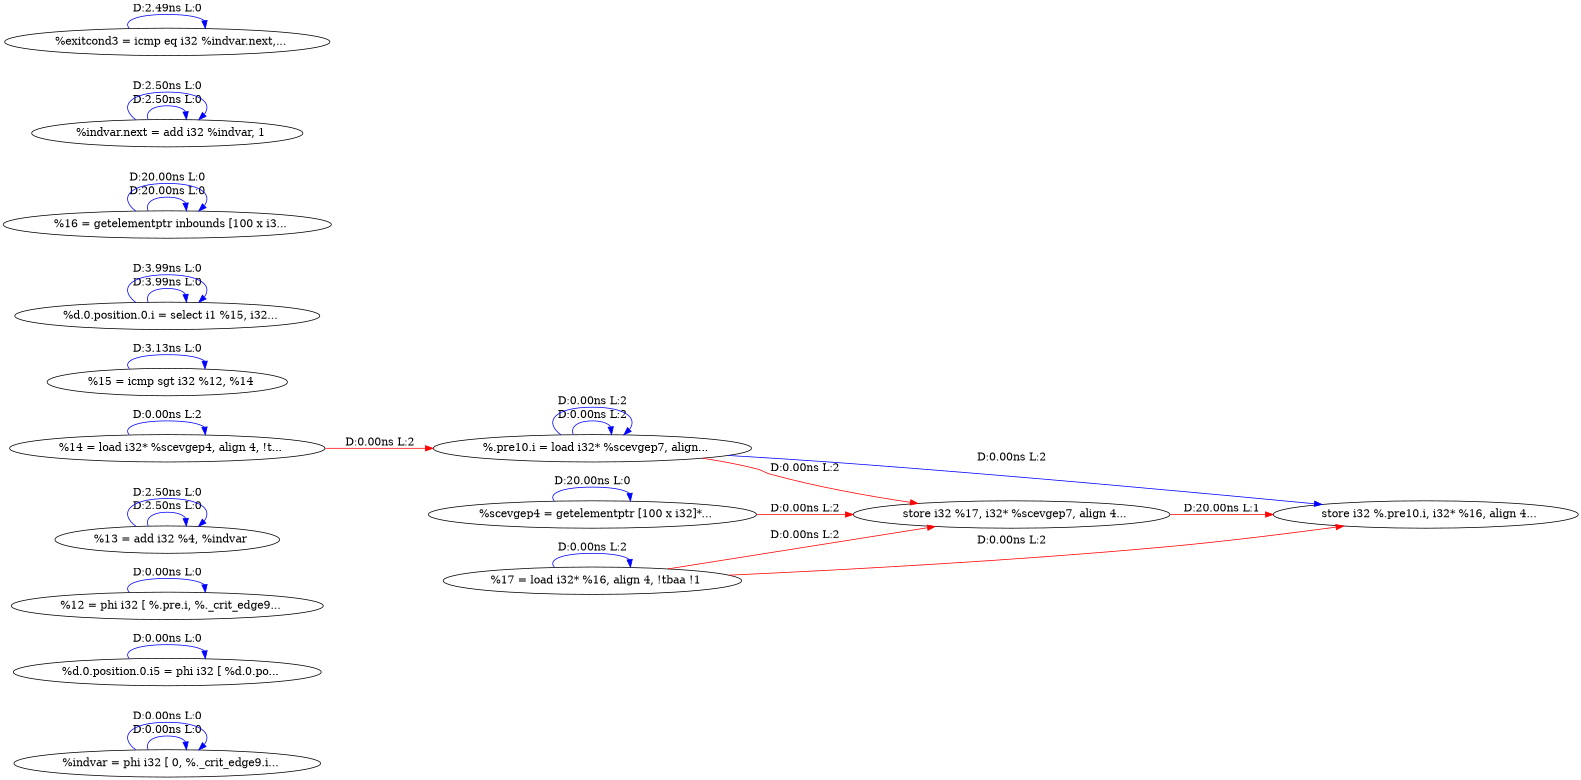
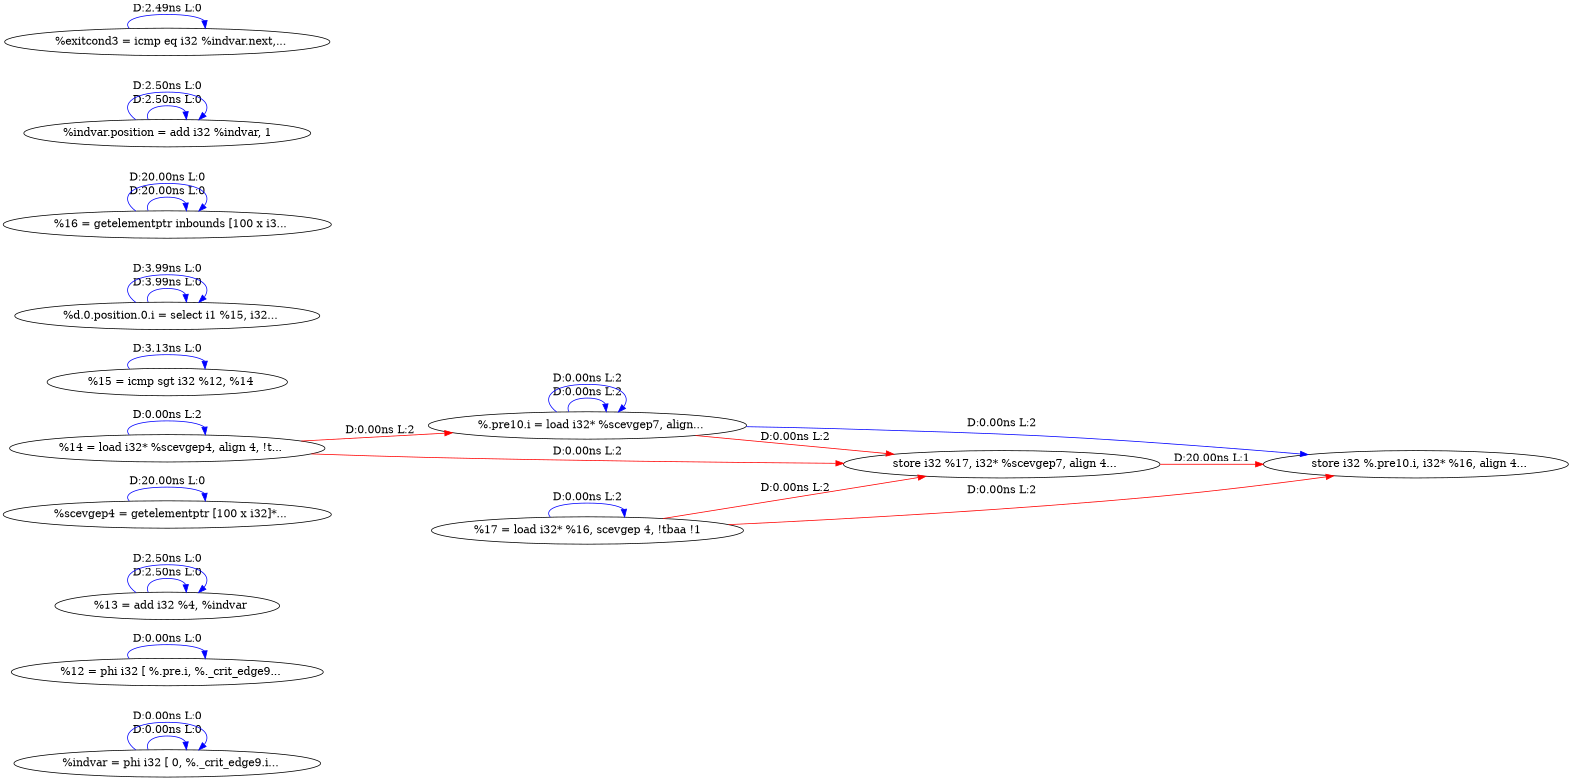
(167, 133) -> (167, 133)
(801, 515) -> (574, 460)
(592, 581) -> (587, 530)
(167, 672) -> none
